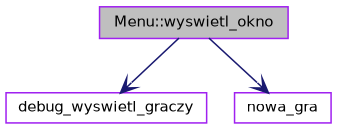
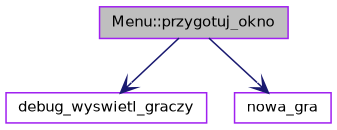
(194, 23) -> (194, 23)
